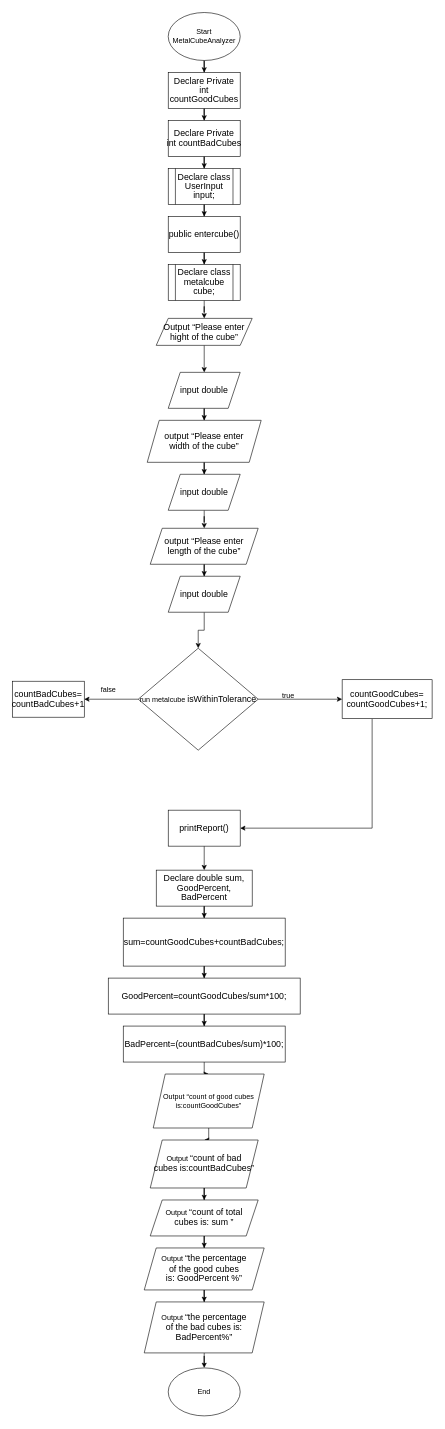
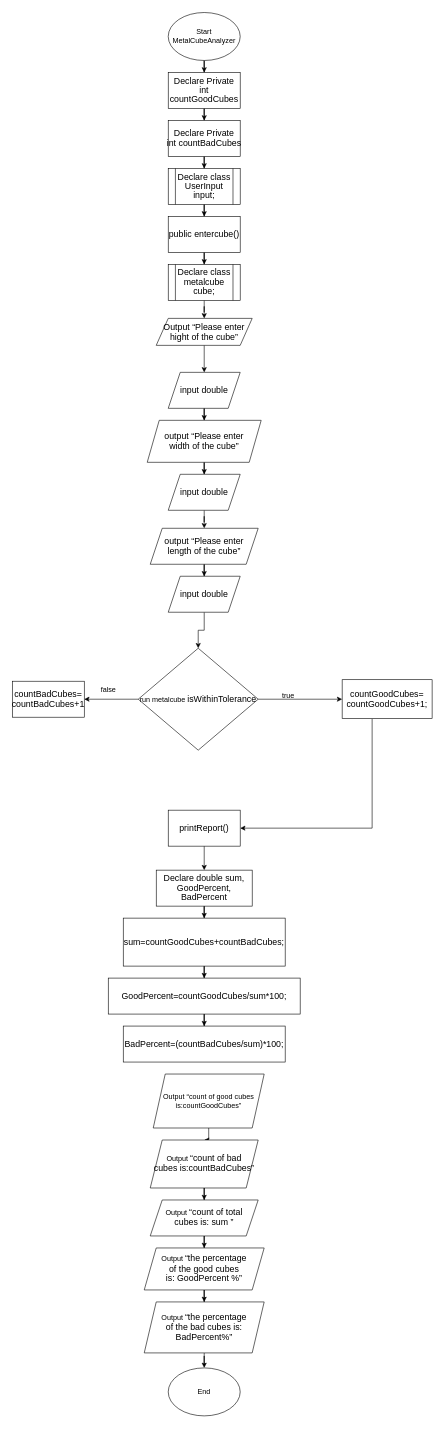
(204, 1072) -> none
